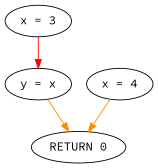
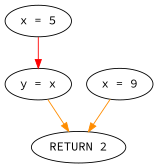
(38, 21) -> (38, 21)
(120, 84) -> (120, 84)
(79, 147) -> (79, 147)
